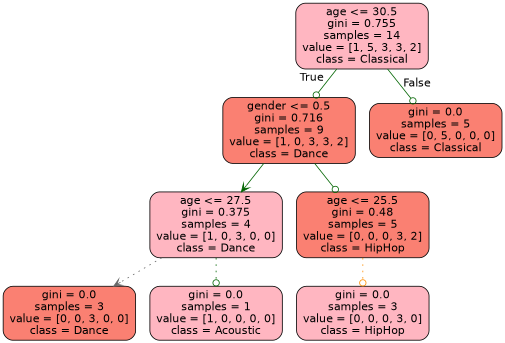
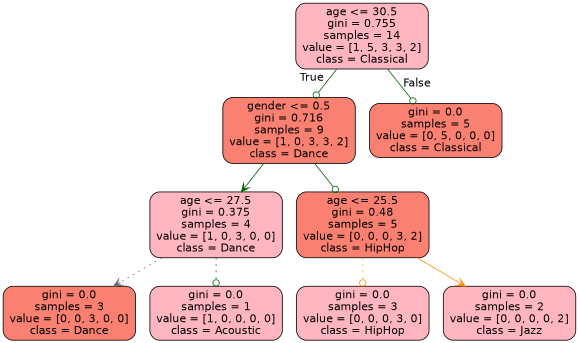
none -> (510, 313)
